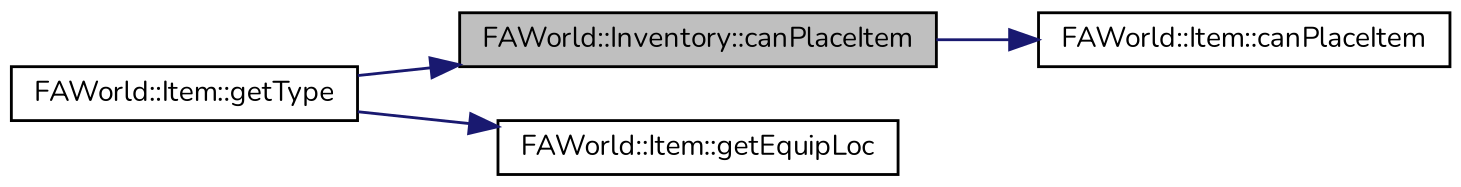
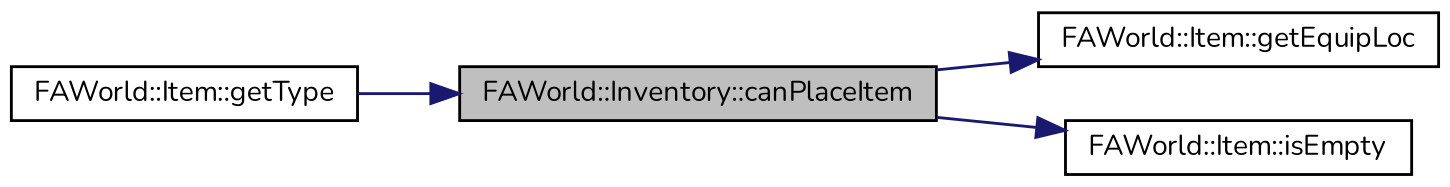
(1244, 40) -> (1239, 148)
(414, 118) -> (973, 66)
